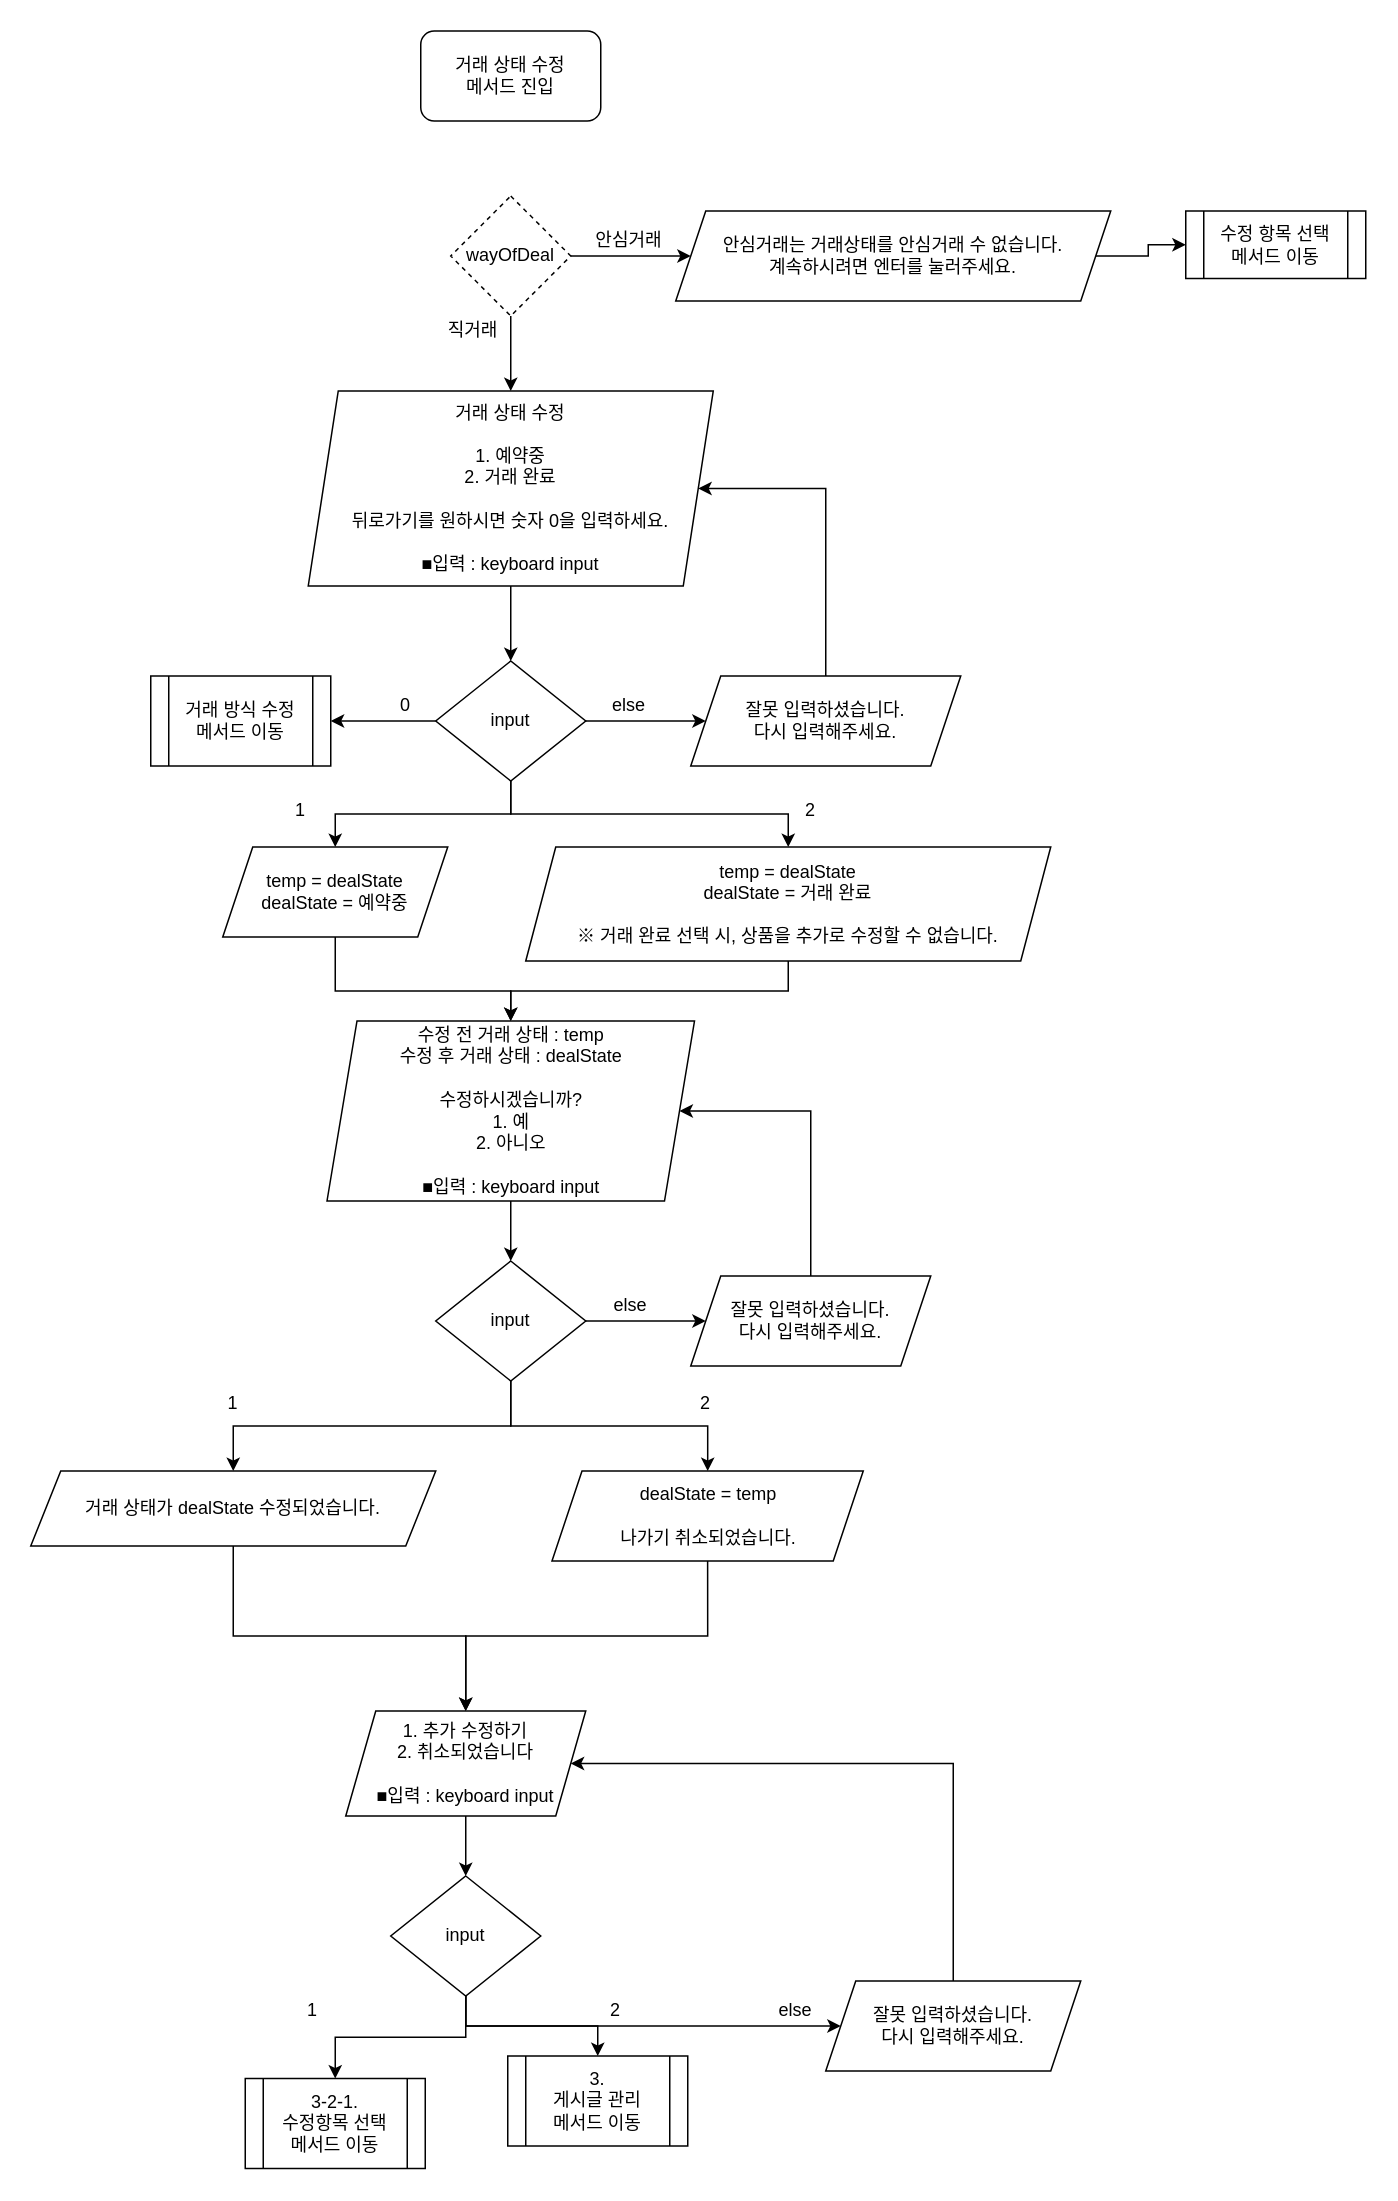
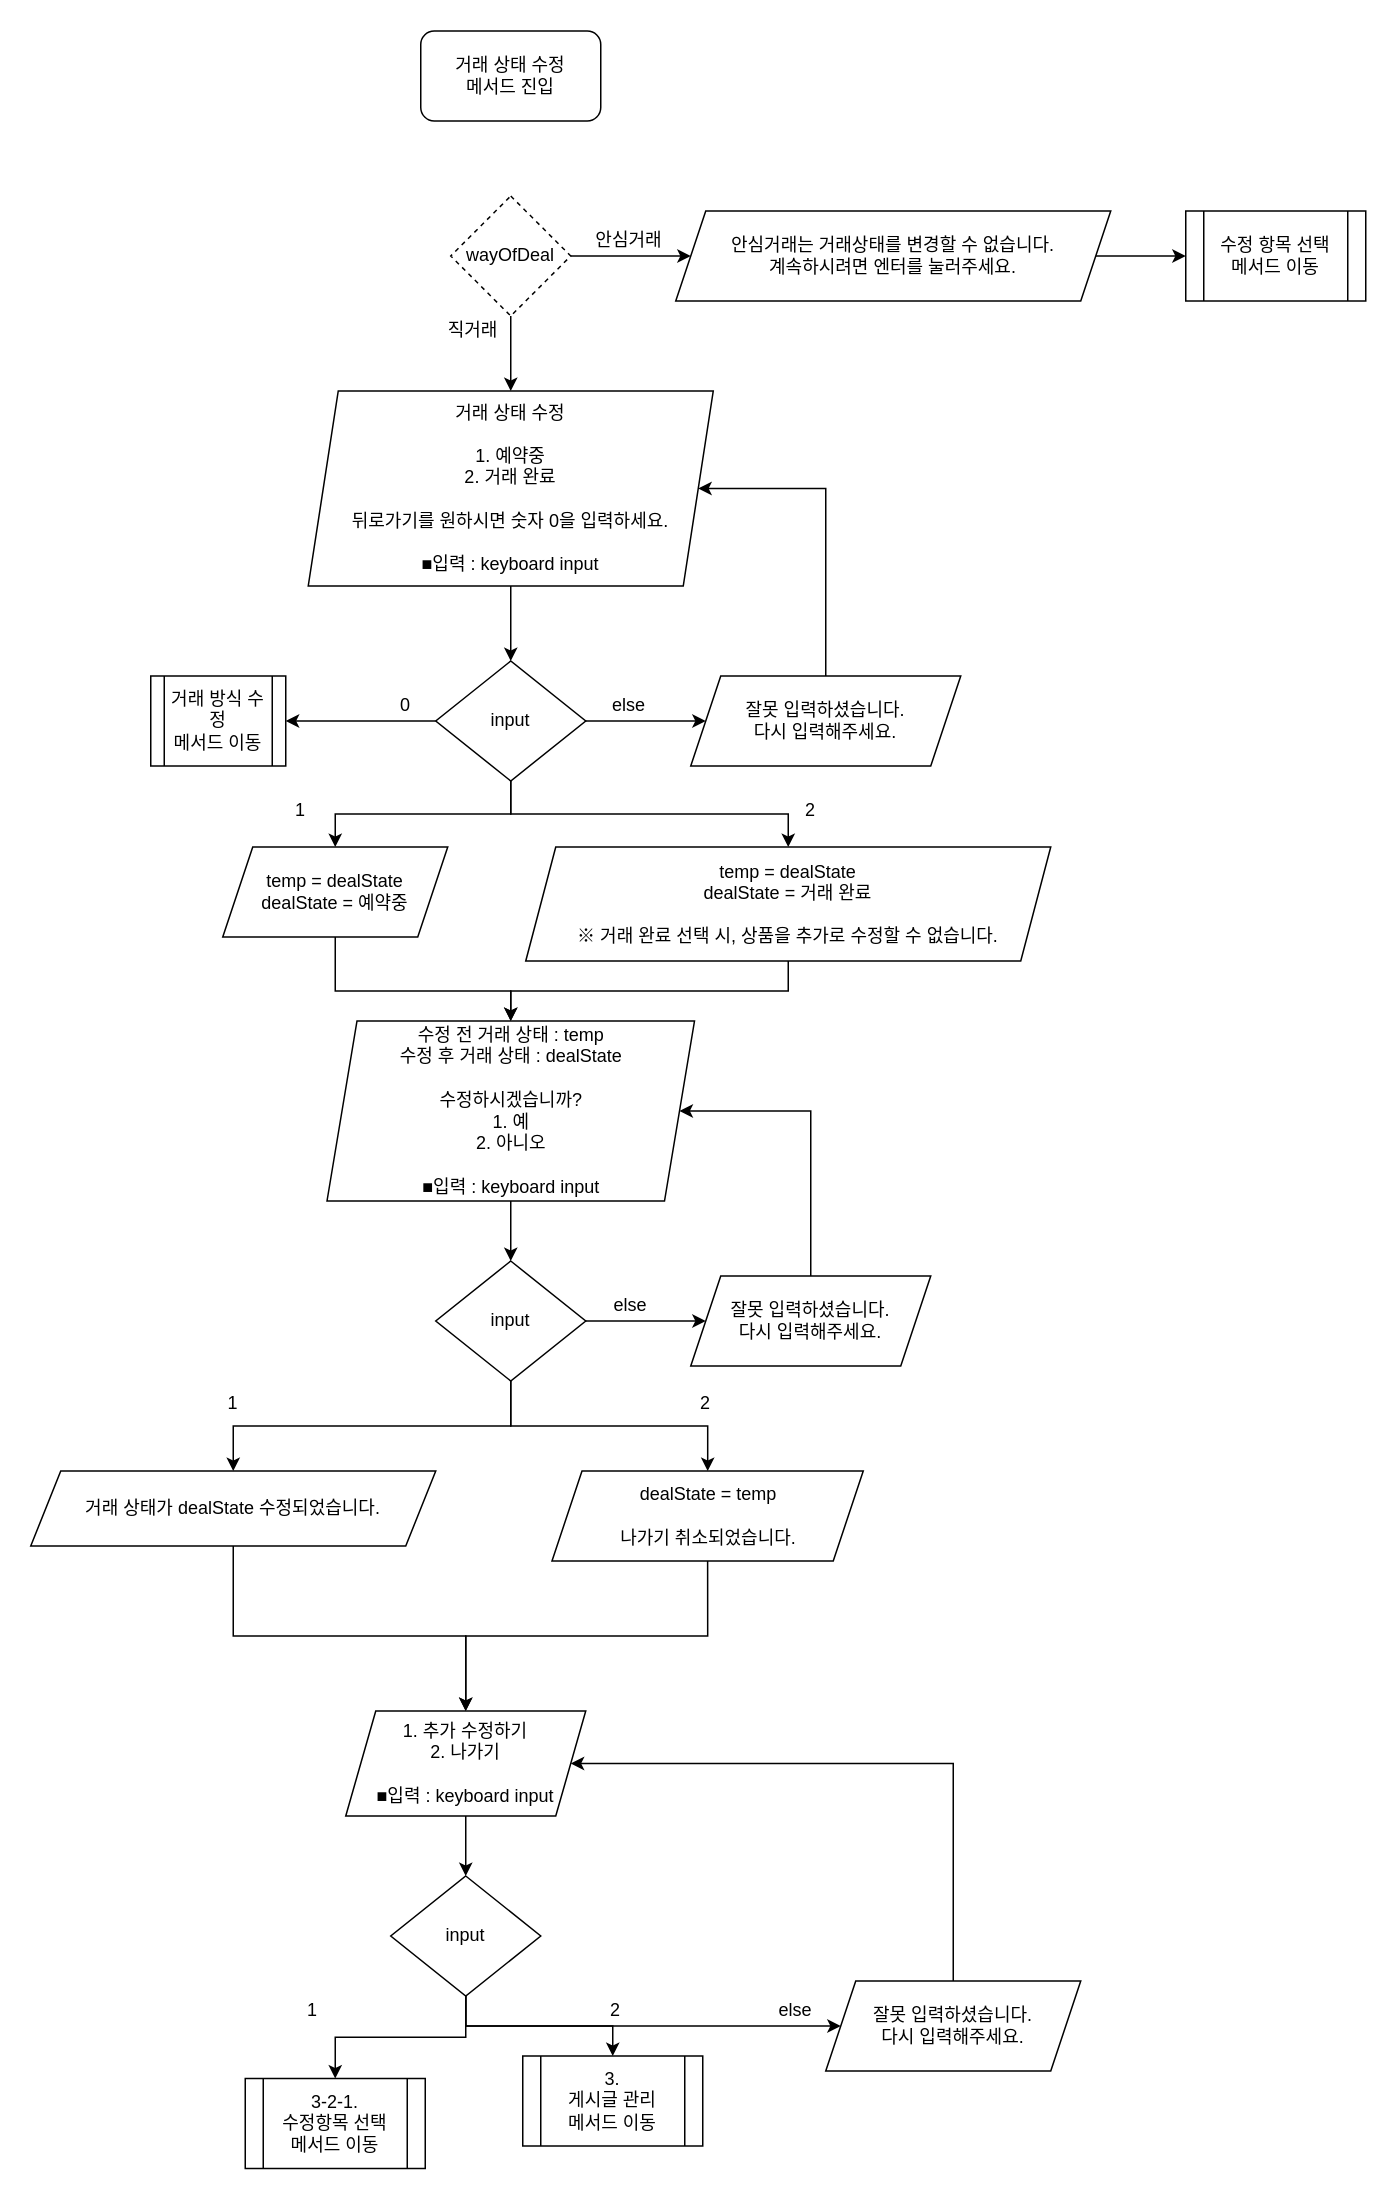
(1276, 245) -> (1276, 256)
(893, 256) -> (893, 256)
(241, 721) -> (218, 721)
(466, 1763) -> (466, 1763)
(598, 2101) -> (613, 2101)
